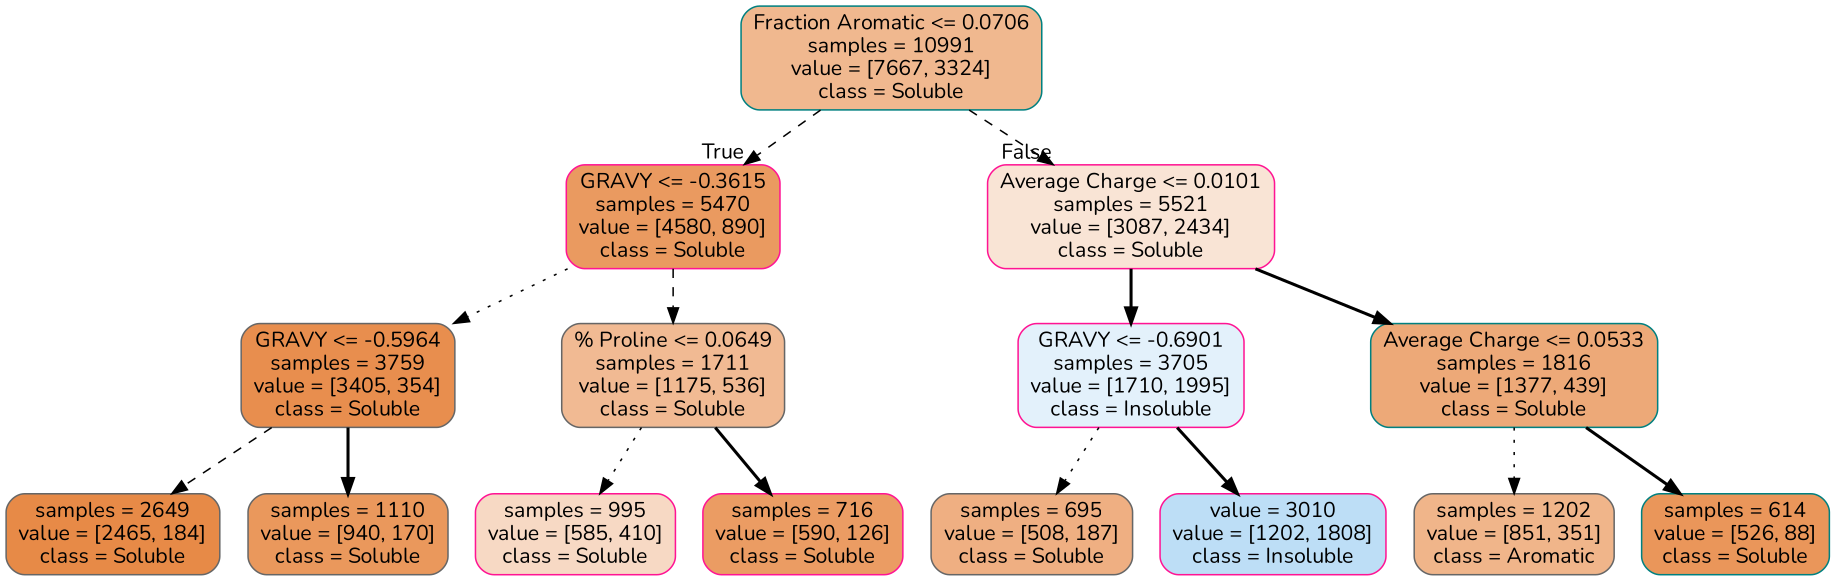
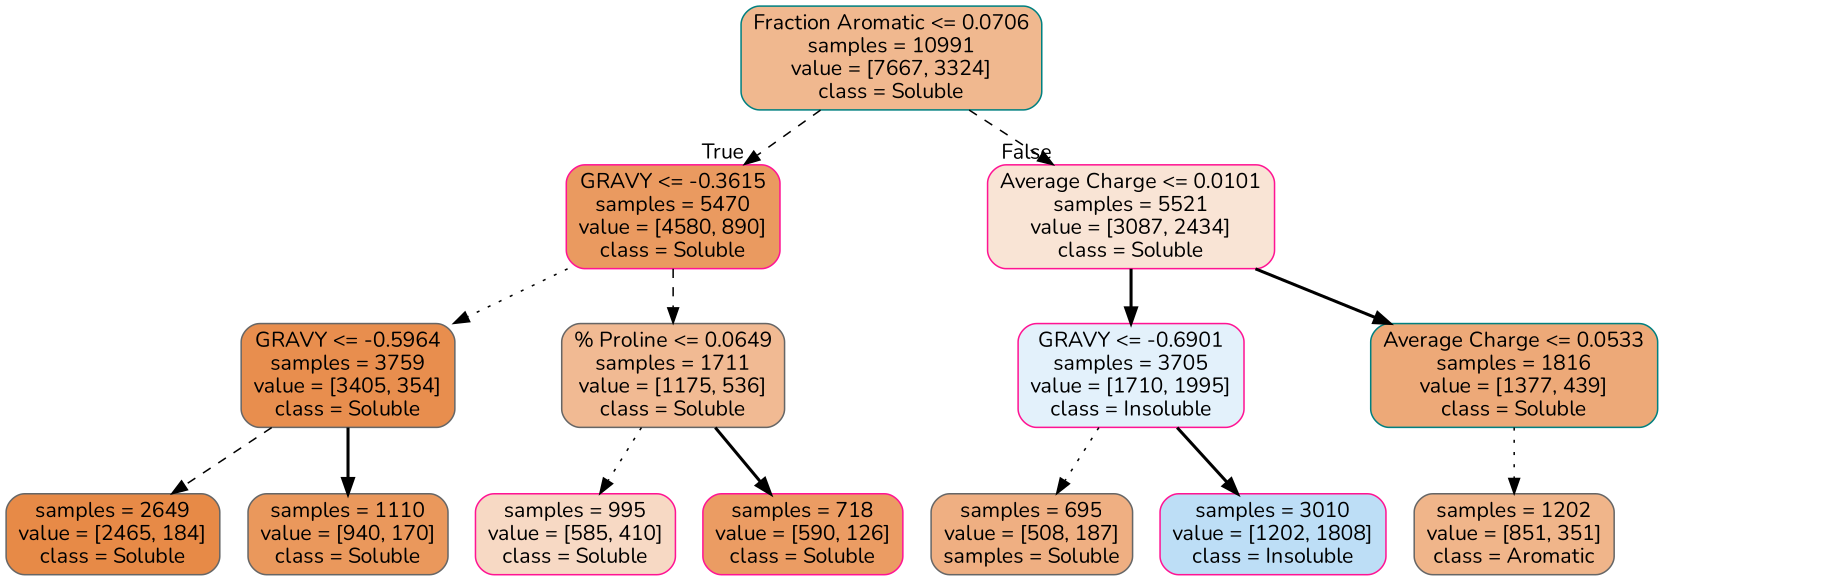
(803, 534) -> (803, 534)
(1032, 534) -> (1032, 534)
(1273, 534) -> (1273, 534)
(1736, 534) -> none
